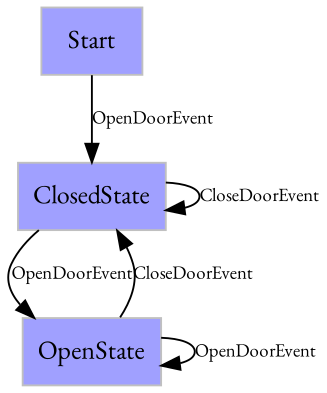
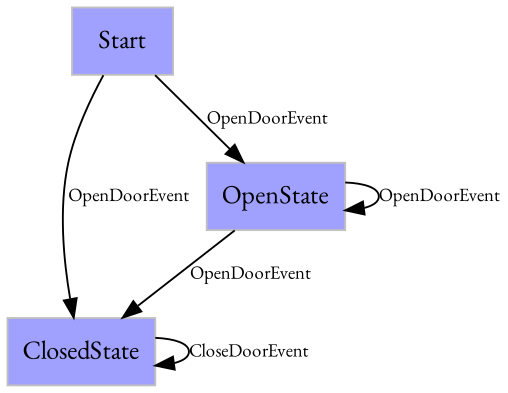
(11, 264) -> (192, 112)
(193, 274) -> (251, 274)
